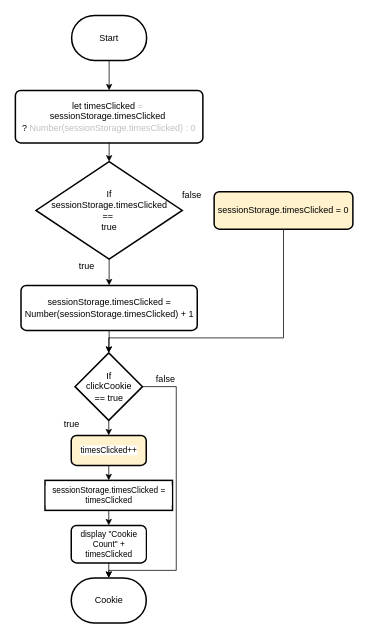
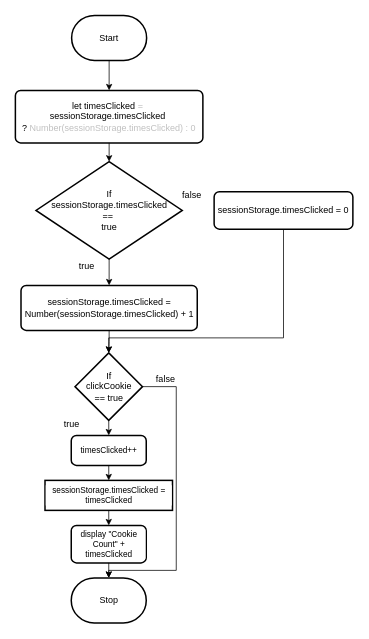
(284, 210) -> (284, 210)
(109, 450) -> (109, 450)
(109, 600) -> (109, 600)
